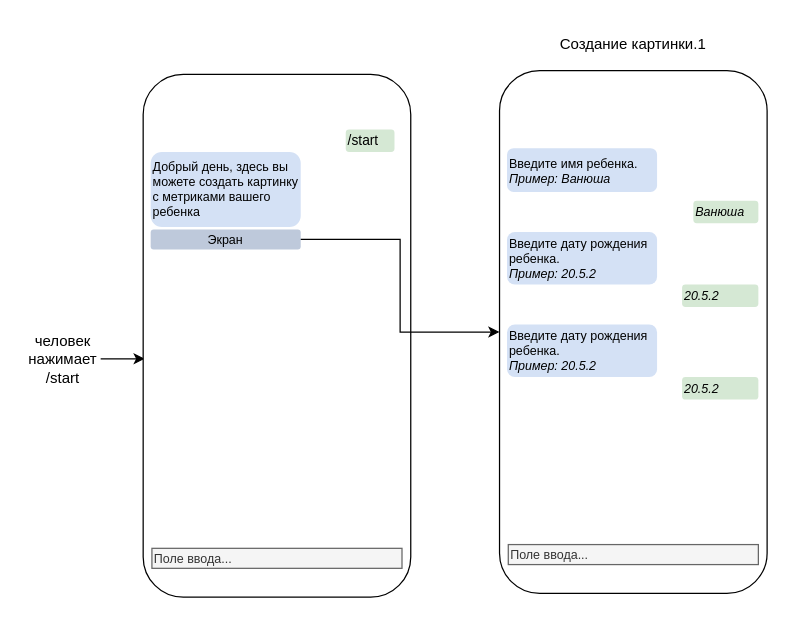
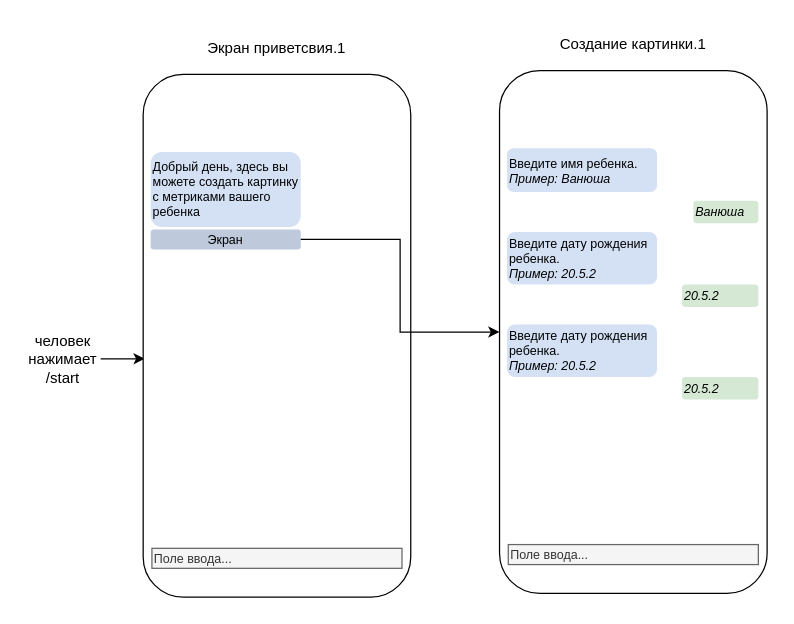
none -> (277, 48)
(370, 141) -> none
